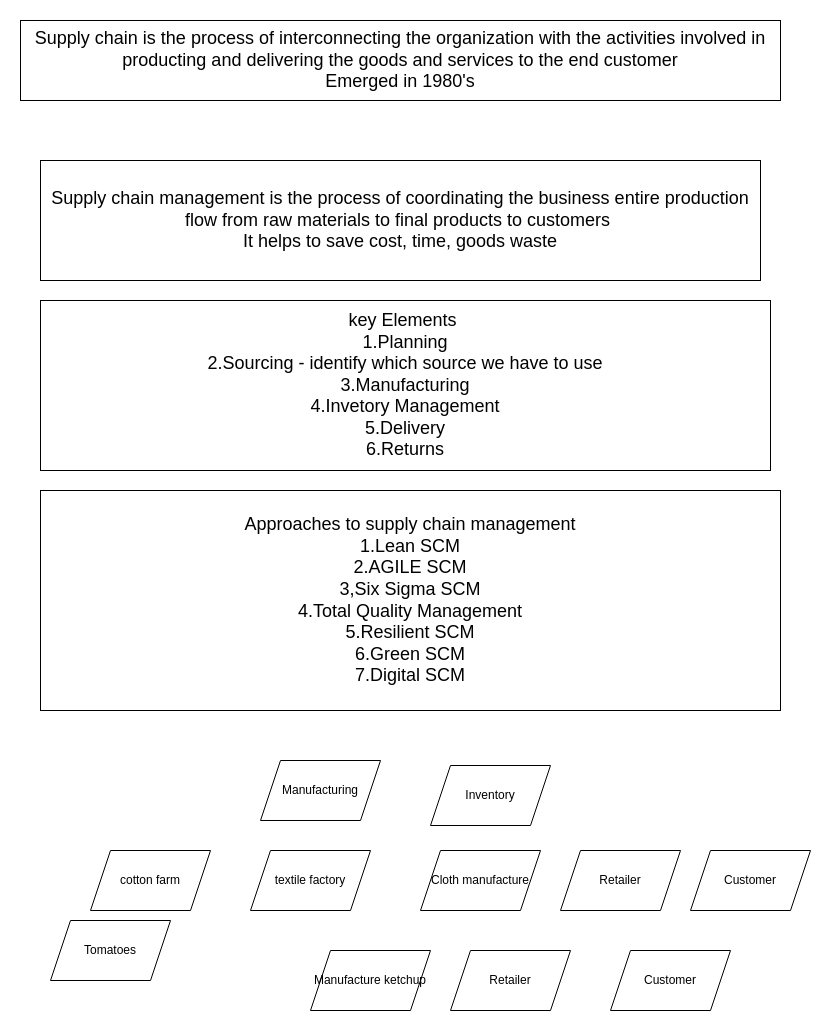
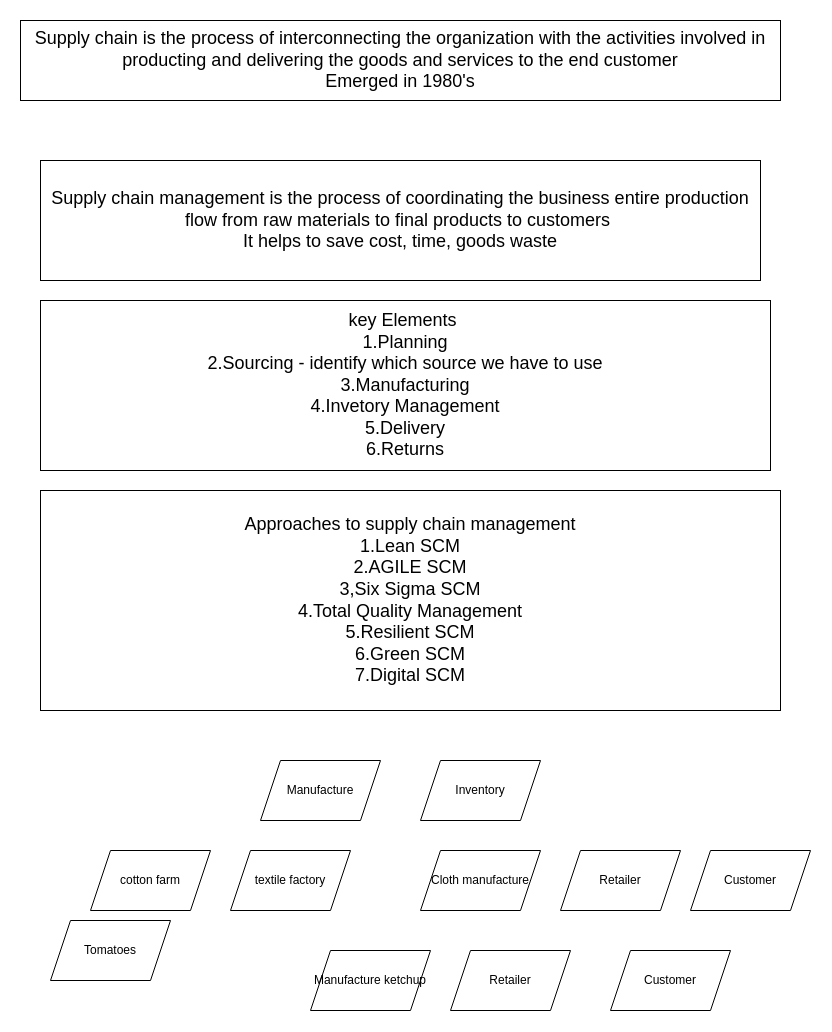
(321, 791) -> (321, 791)
(491, 796) -> (481, 791)
(311, 881) -> (291, 881)
